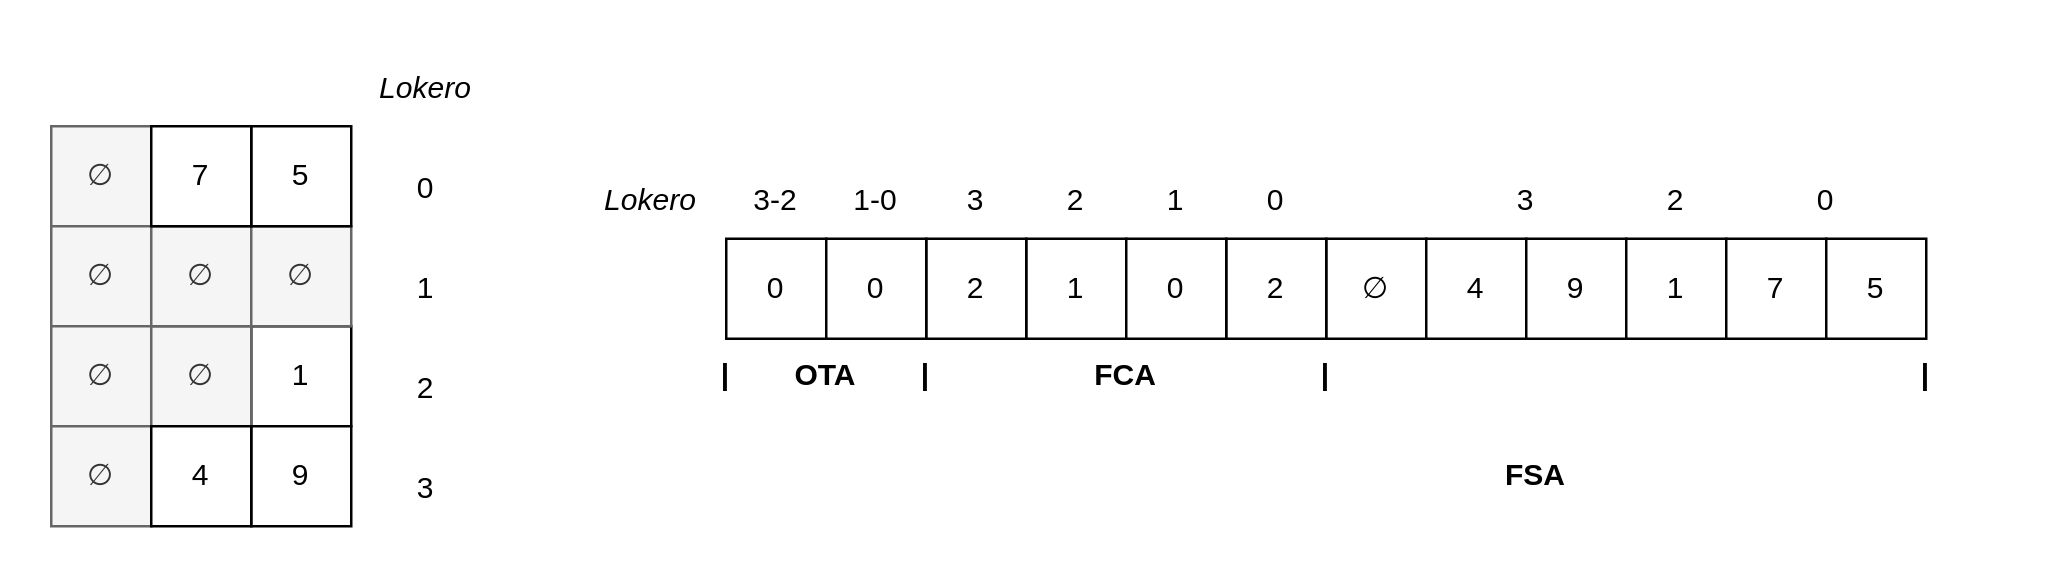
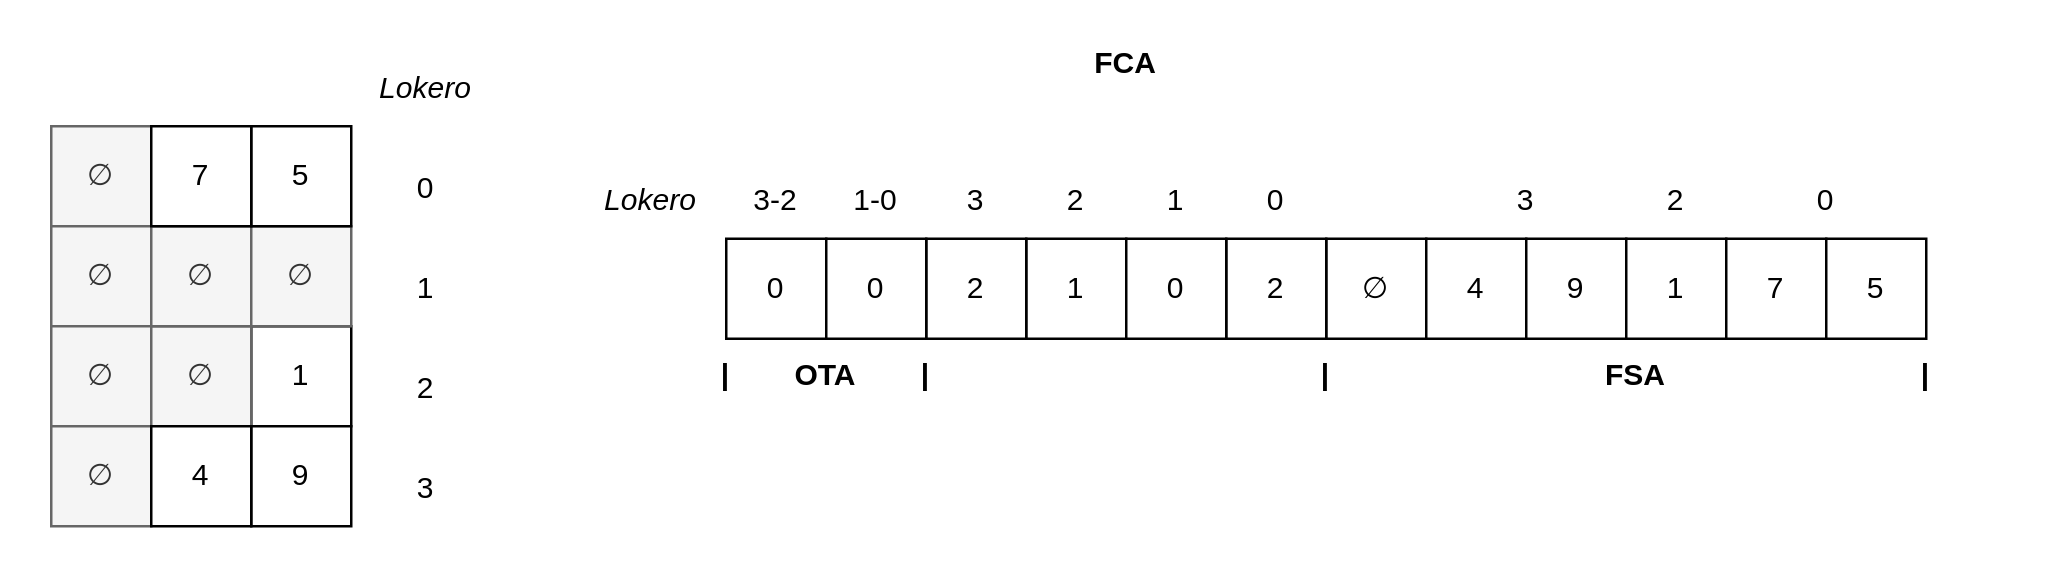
(1126, 376) -> (1126, 64)
(1536, 476) -> (1636, 376)
